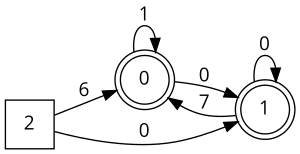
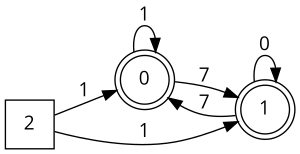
(205, 76) -> (205, 76)
(85, 91) -> (85, 91)
(145, 132) -> (145, 132)
